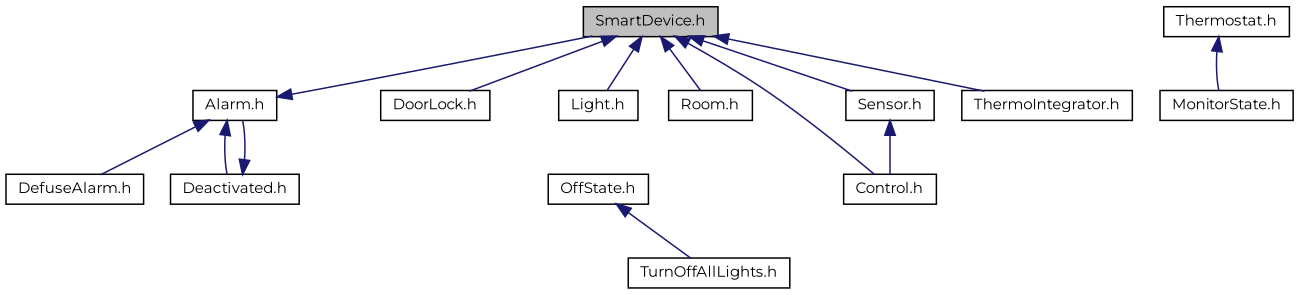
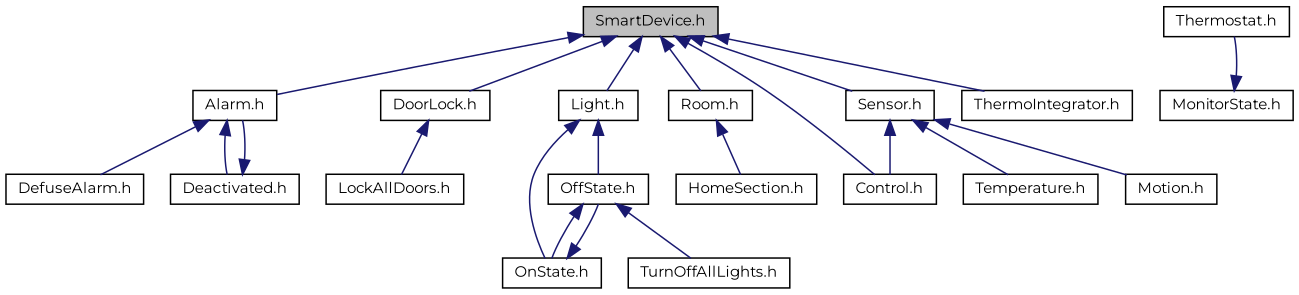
(442, 66) -> (423, 66)
(1217, 71) -> (1237, 56)
none -> (598, 155)
none -> (395, 189)
none -> (746, 189)
none -> (1031, 189)
none -> (1171, 189)
none -> (552, 273)
